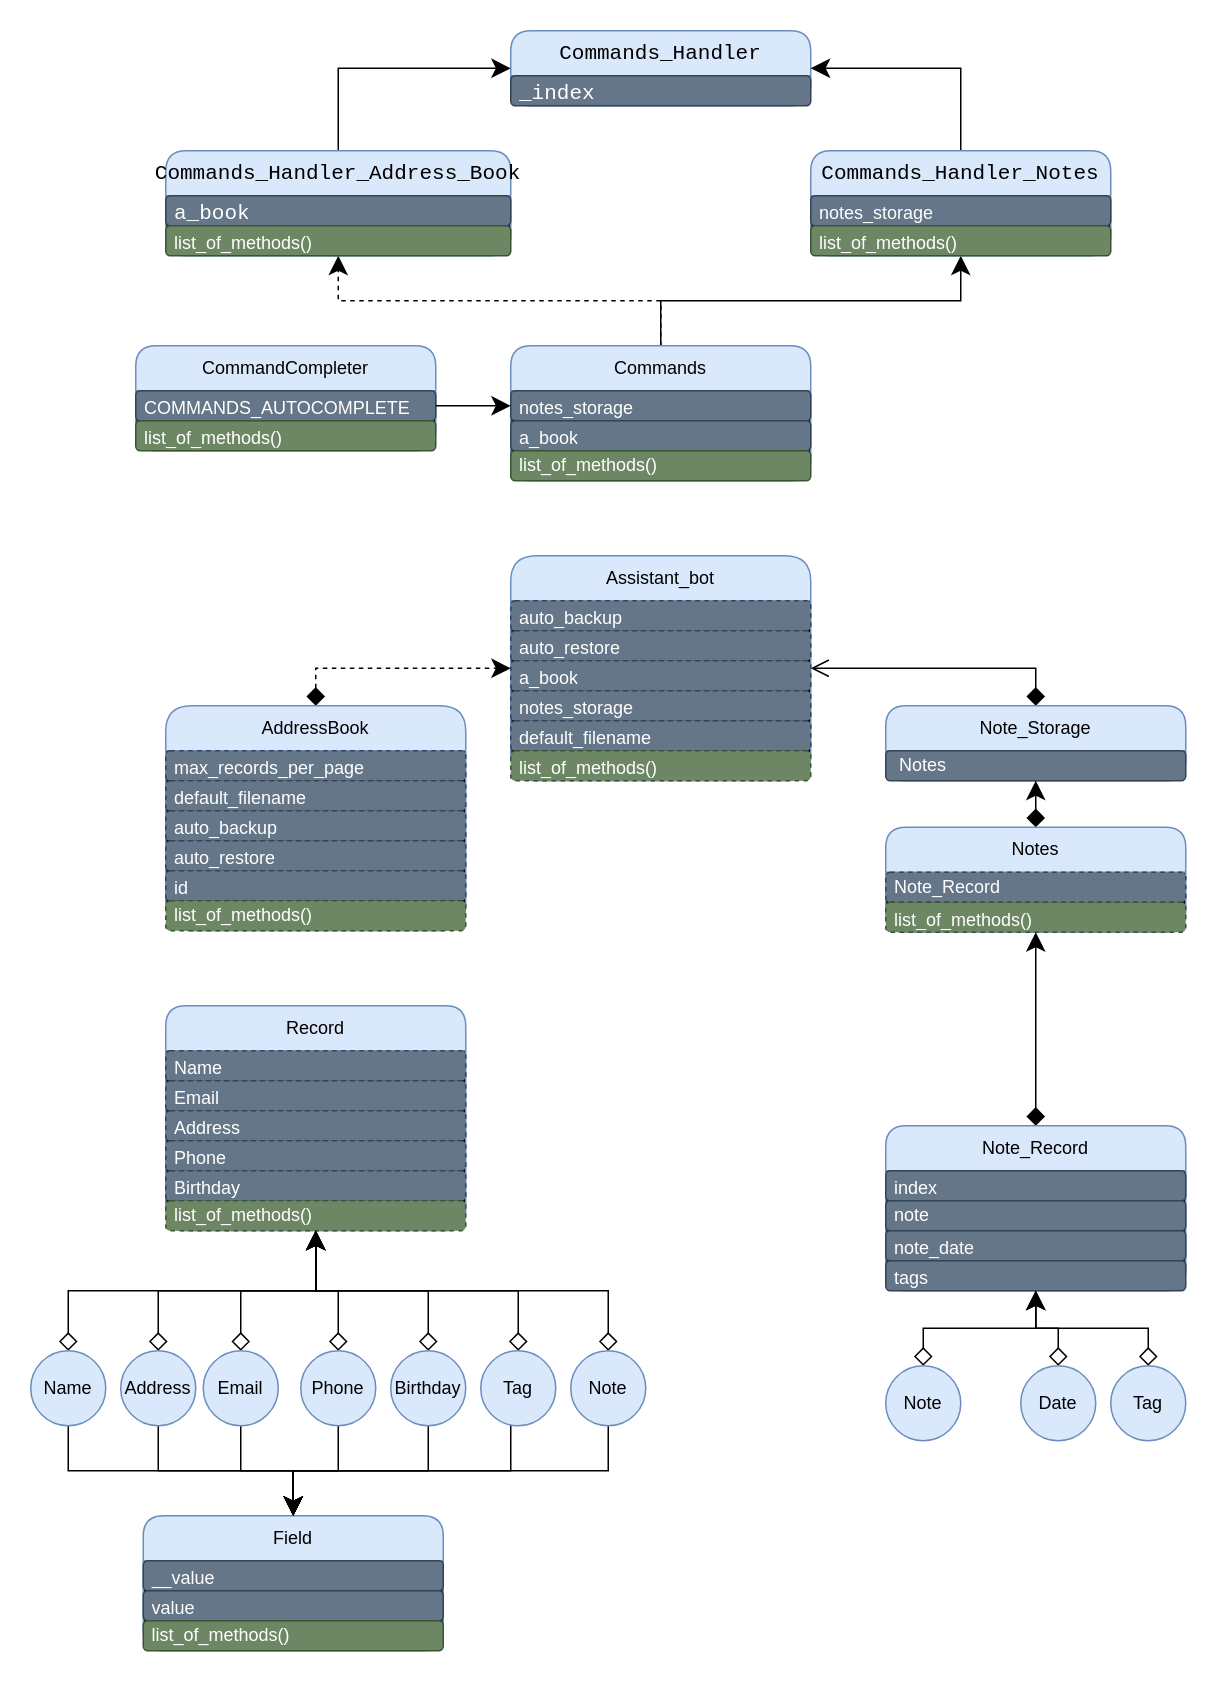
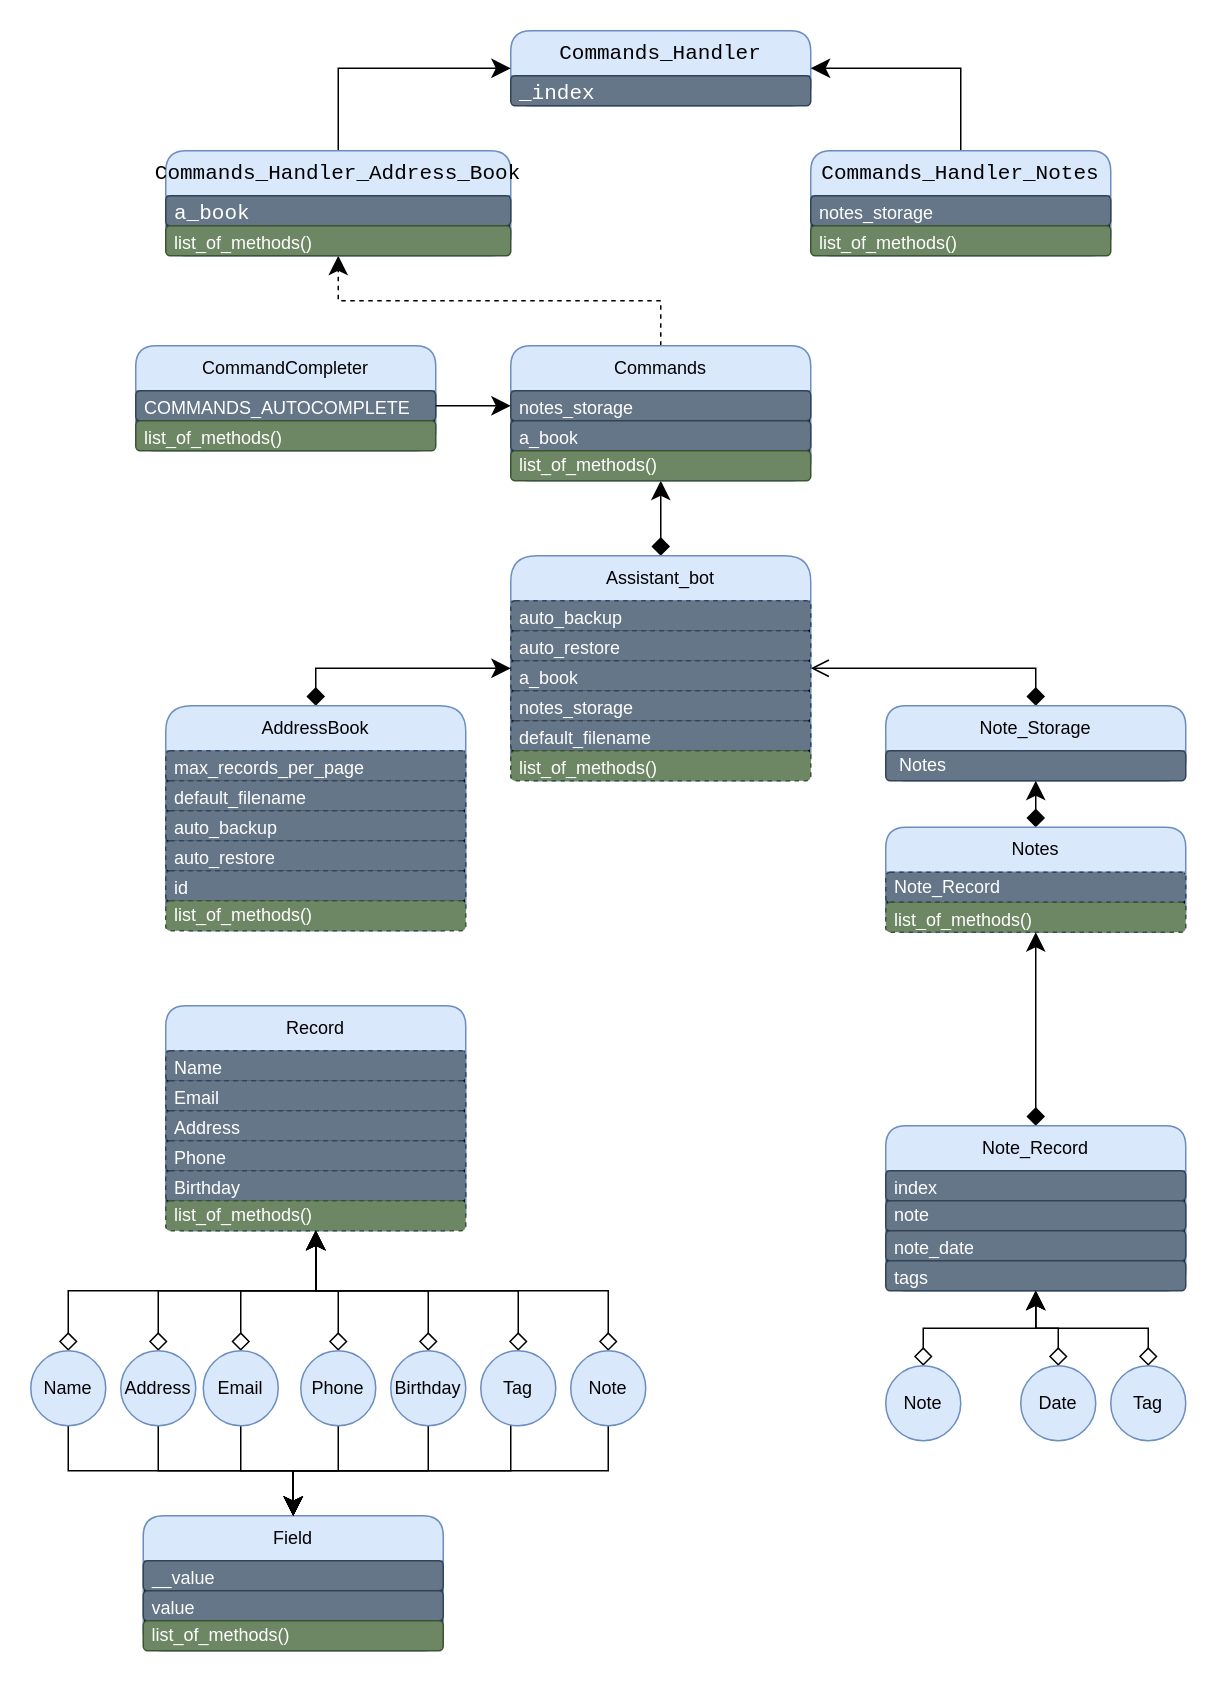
(826, 301) -> none
none -> (661, 517)
(397, 668) -> (397, 668)
